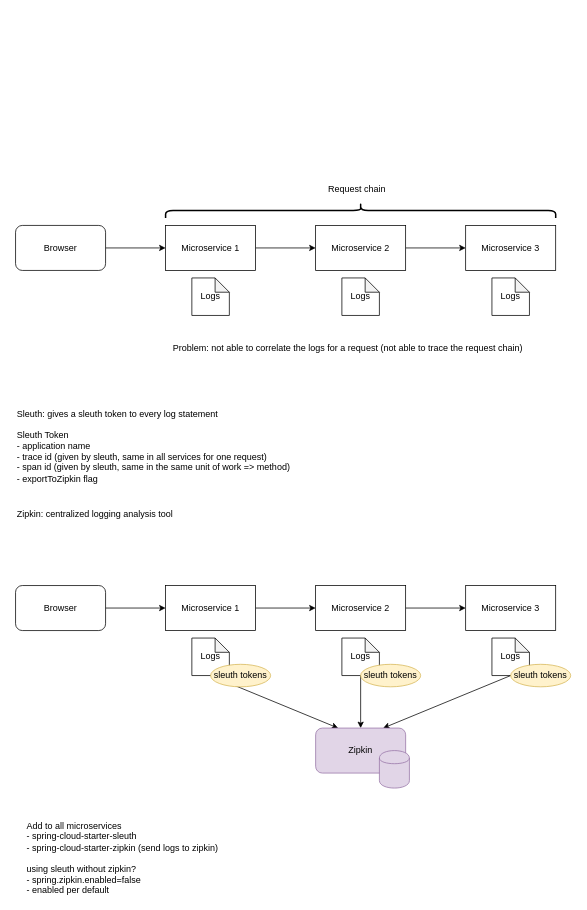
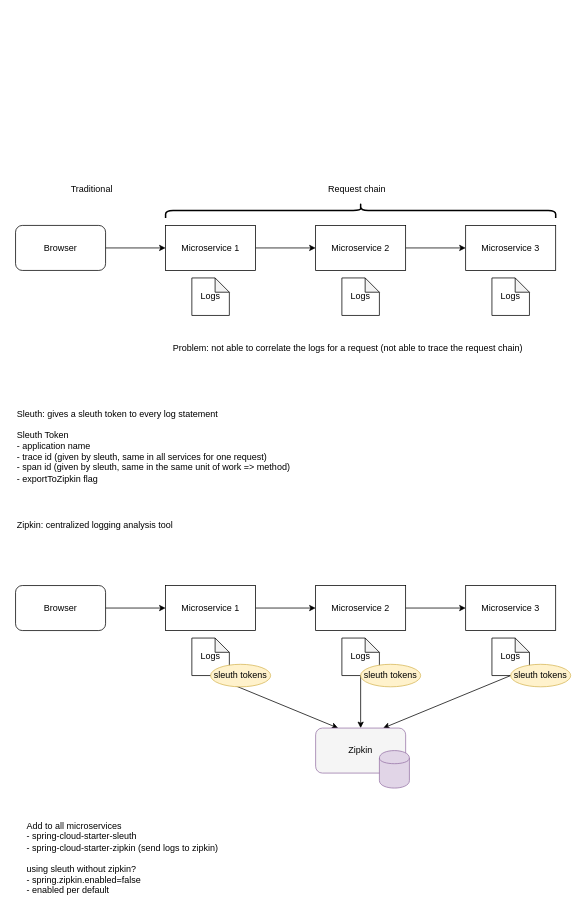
none -> (96, 189)
(98, 514) -> (98, 525)
(360, 750) -> (360, 750)
